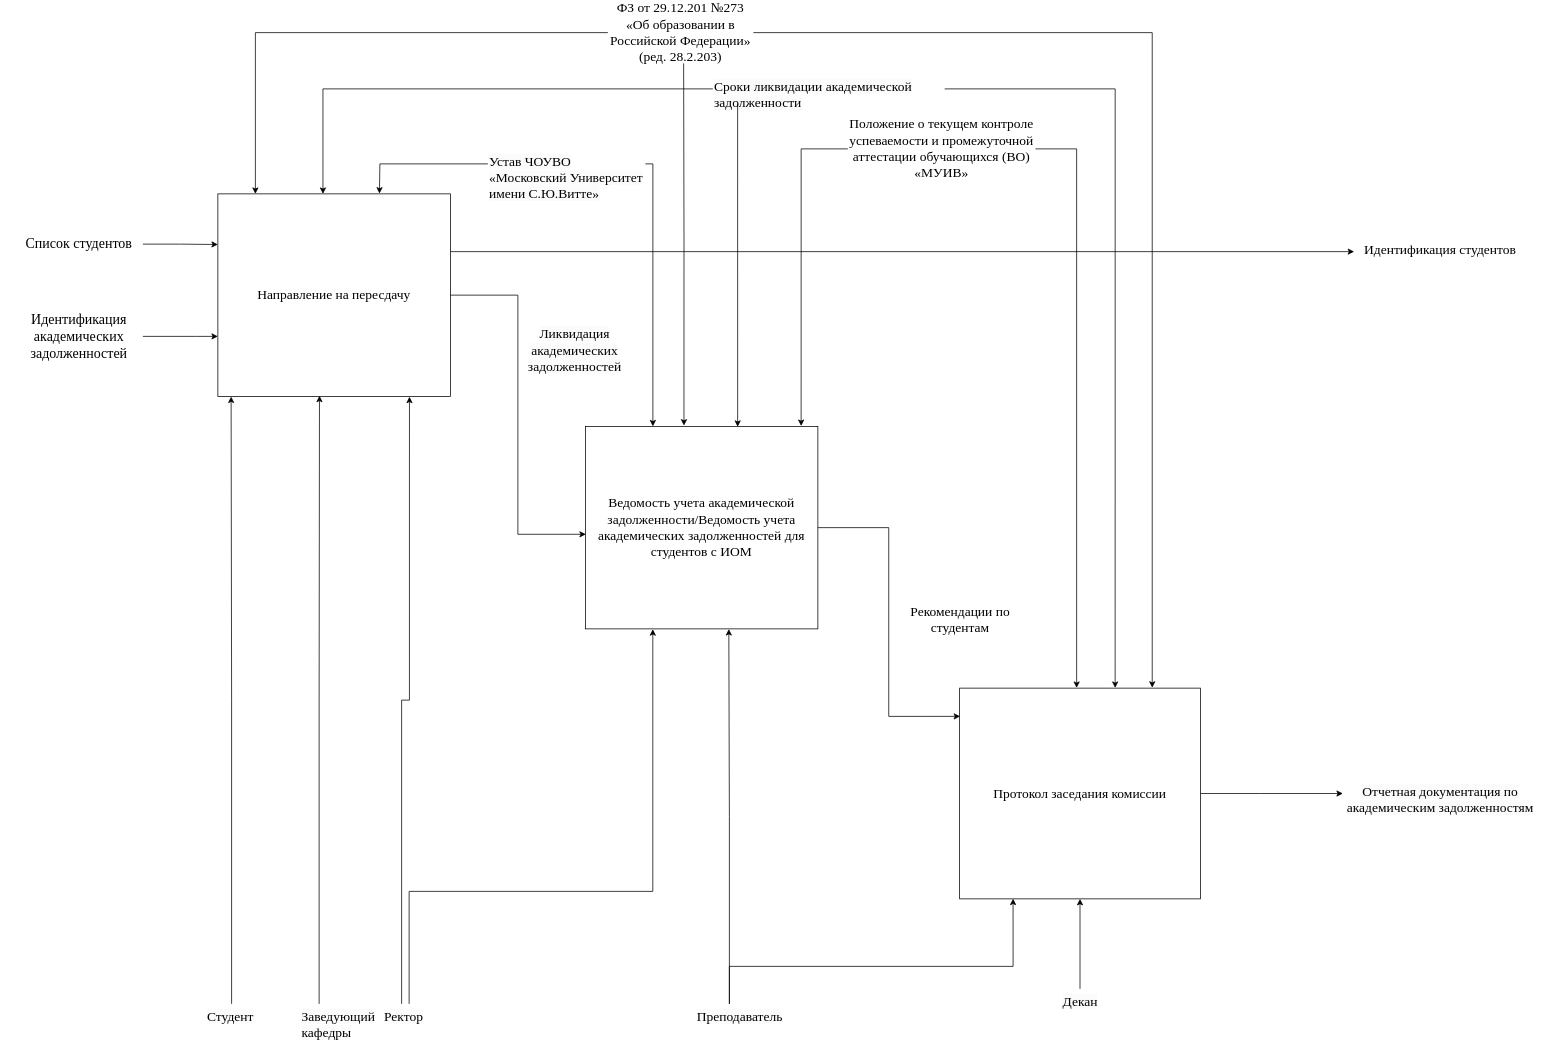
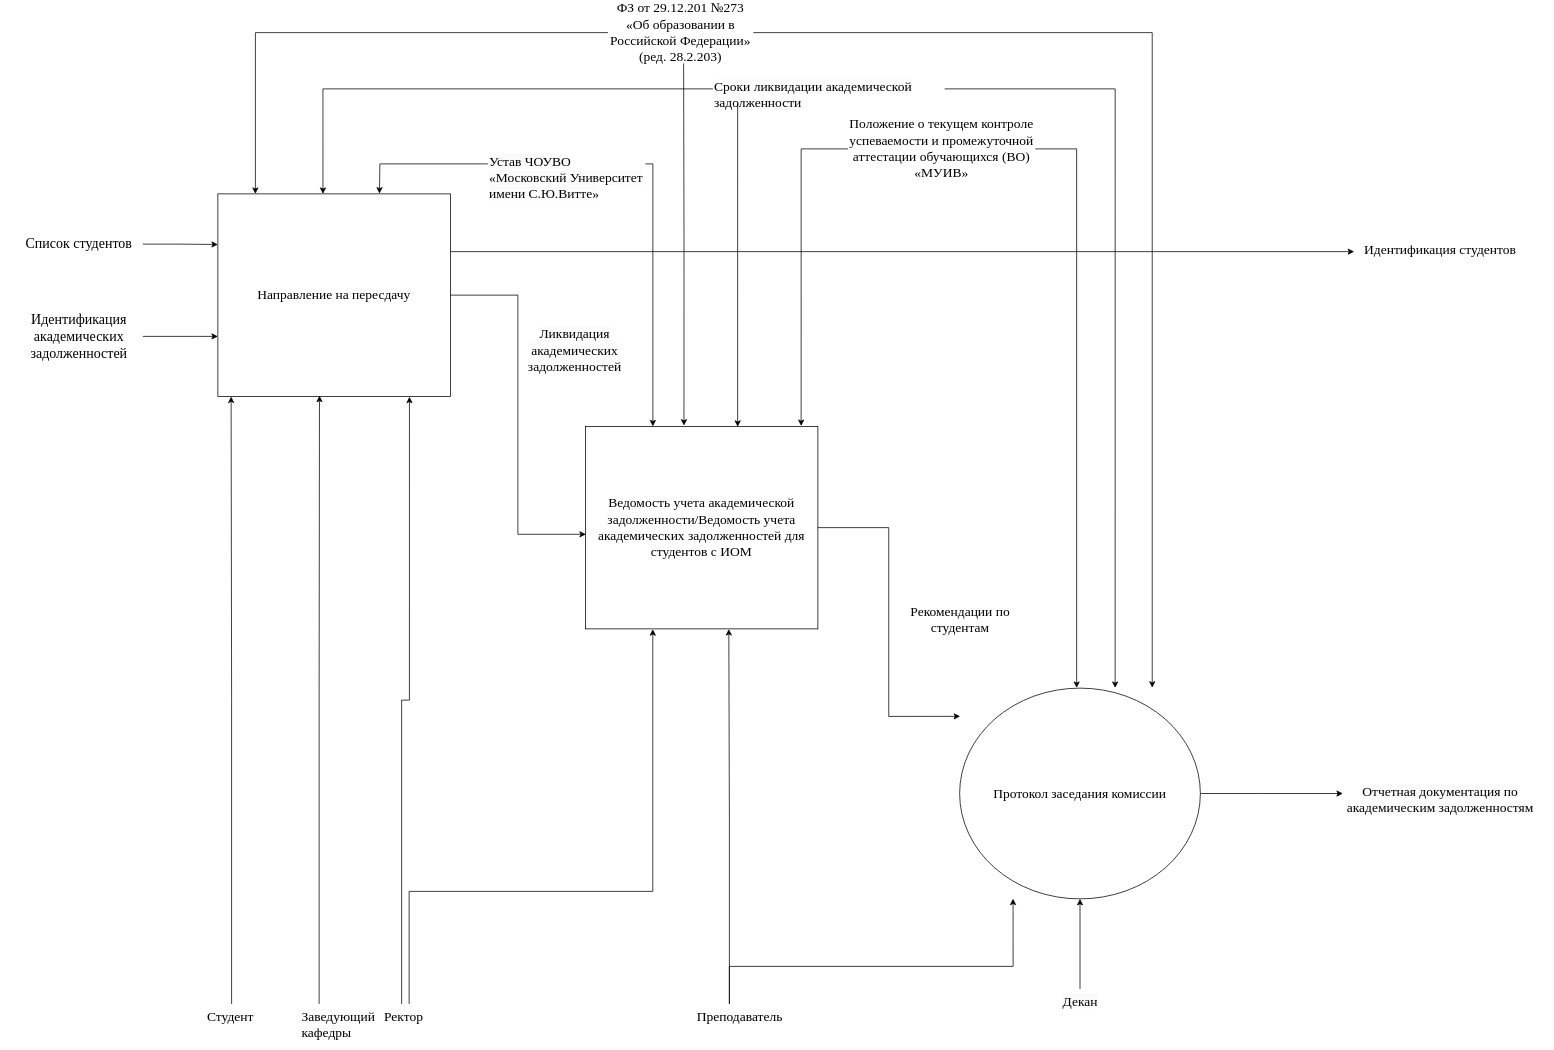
(1080, 794) -> (1080, 794)
